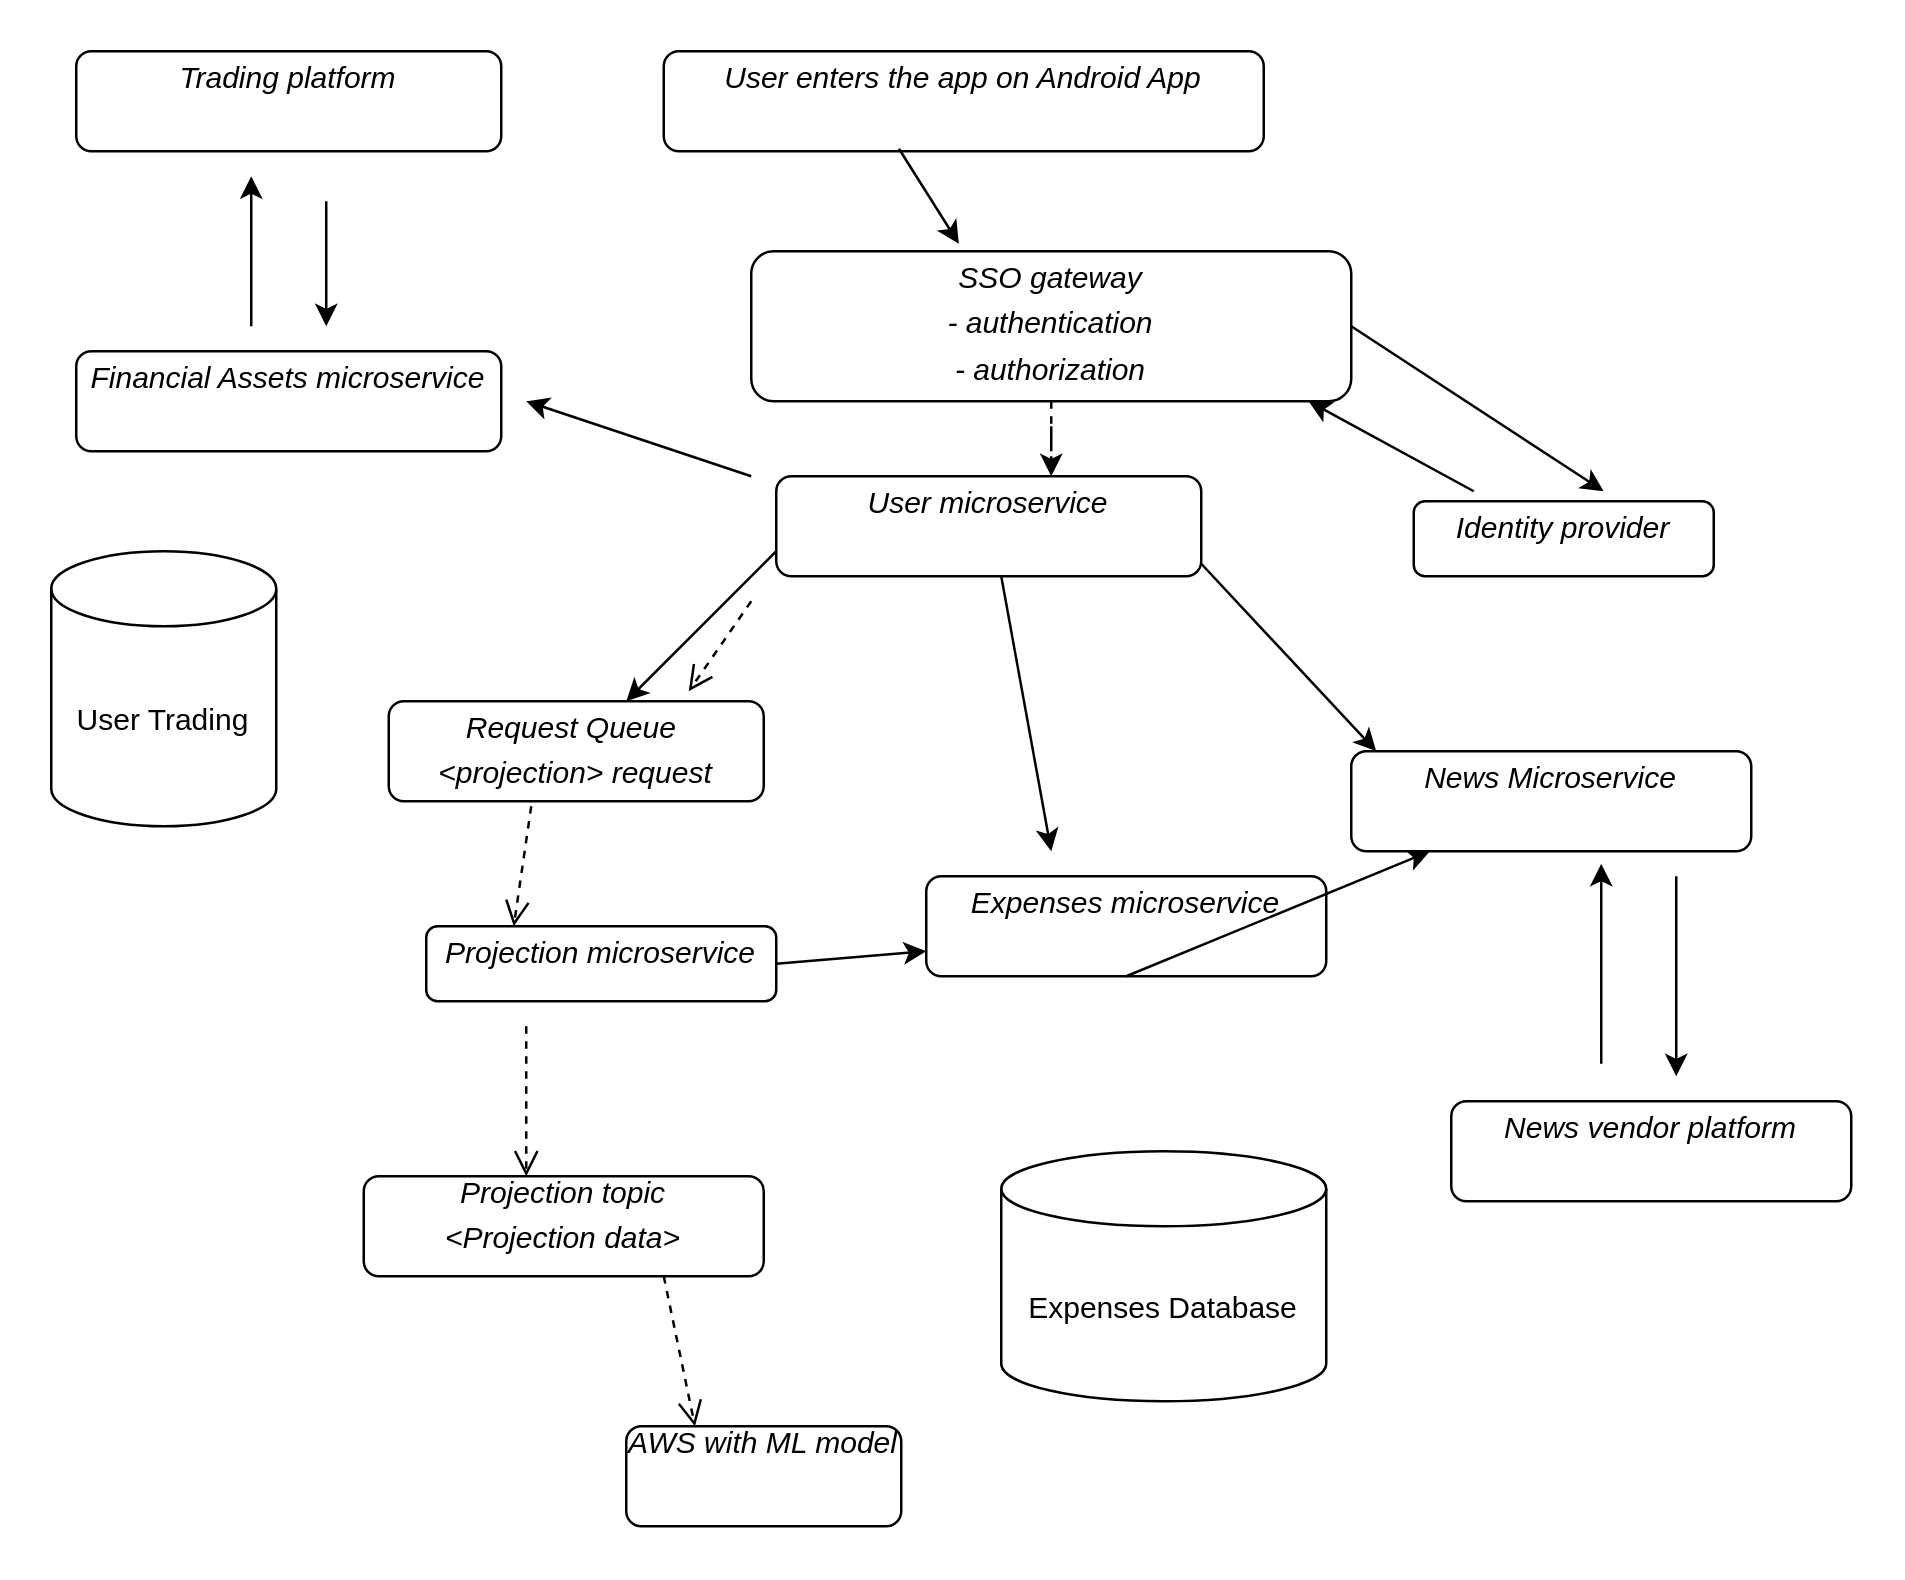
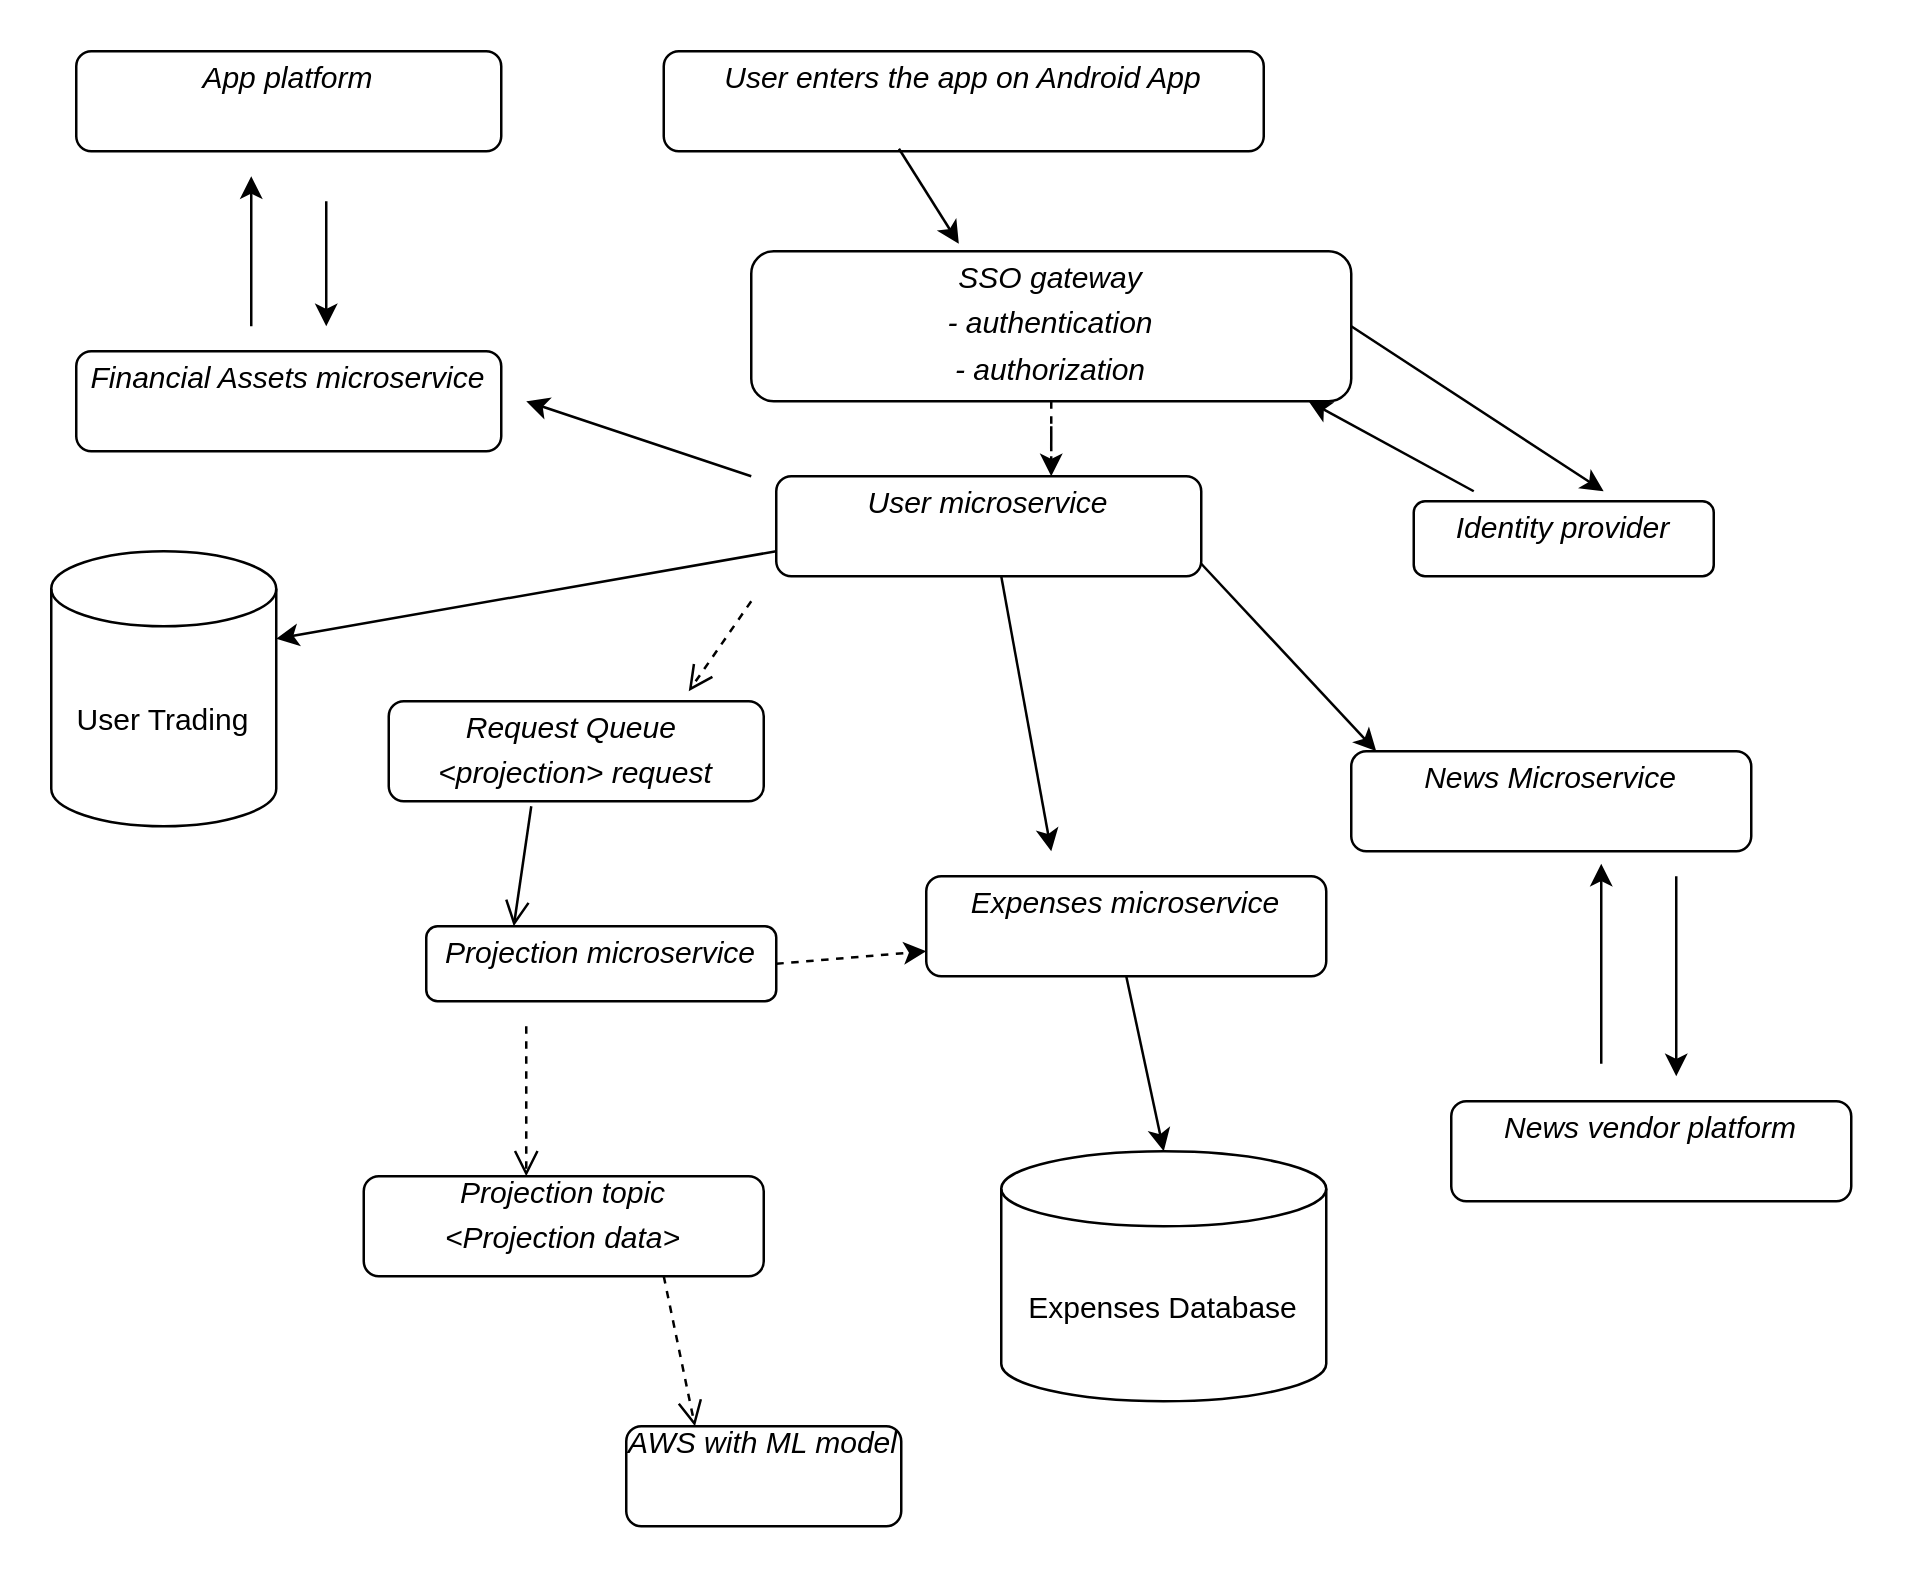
(199, 69) -> (169, 69)
(707, 621) -> (535, 594)
(523, 866) -> (523, 866)
(1271, 917) -> (1143, 1055)
(846, 958) -> (846, 958)
